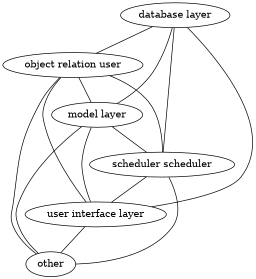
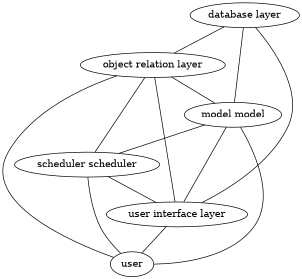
(73, 65) -> (153, 65)
(169, 90) -> none
(97, 115) -> (233, 115)
(51, 264) -> (132, 264)
